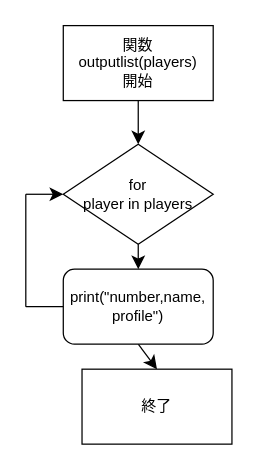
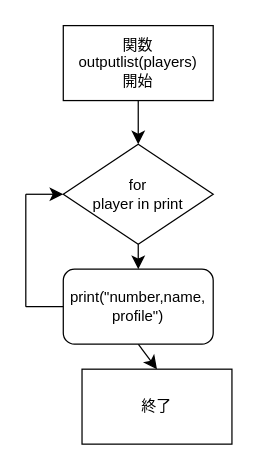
(138, 194) -> (138, 194)
